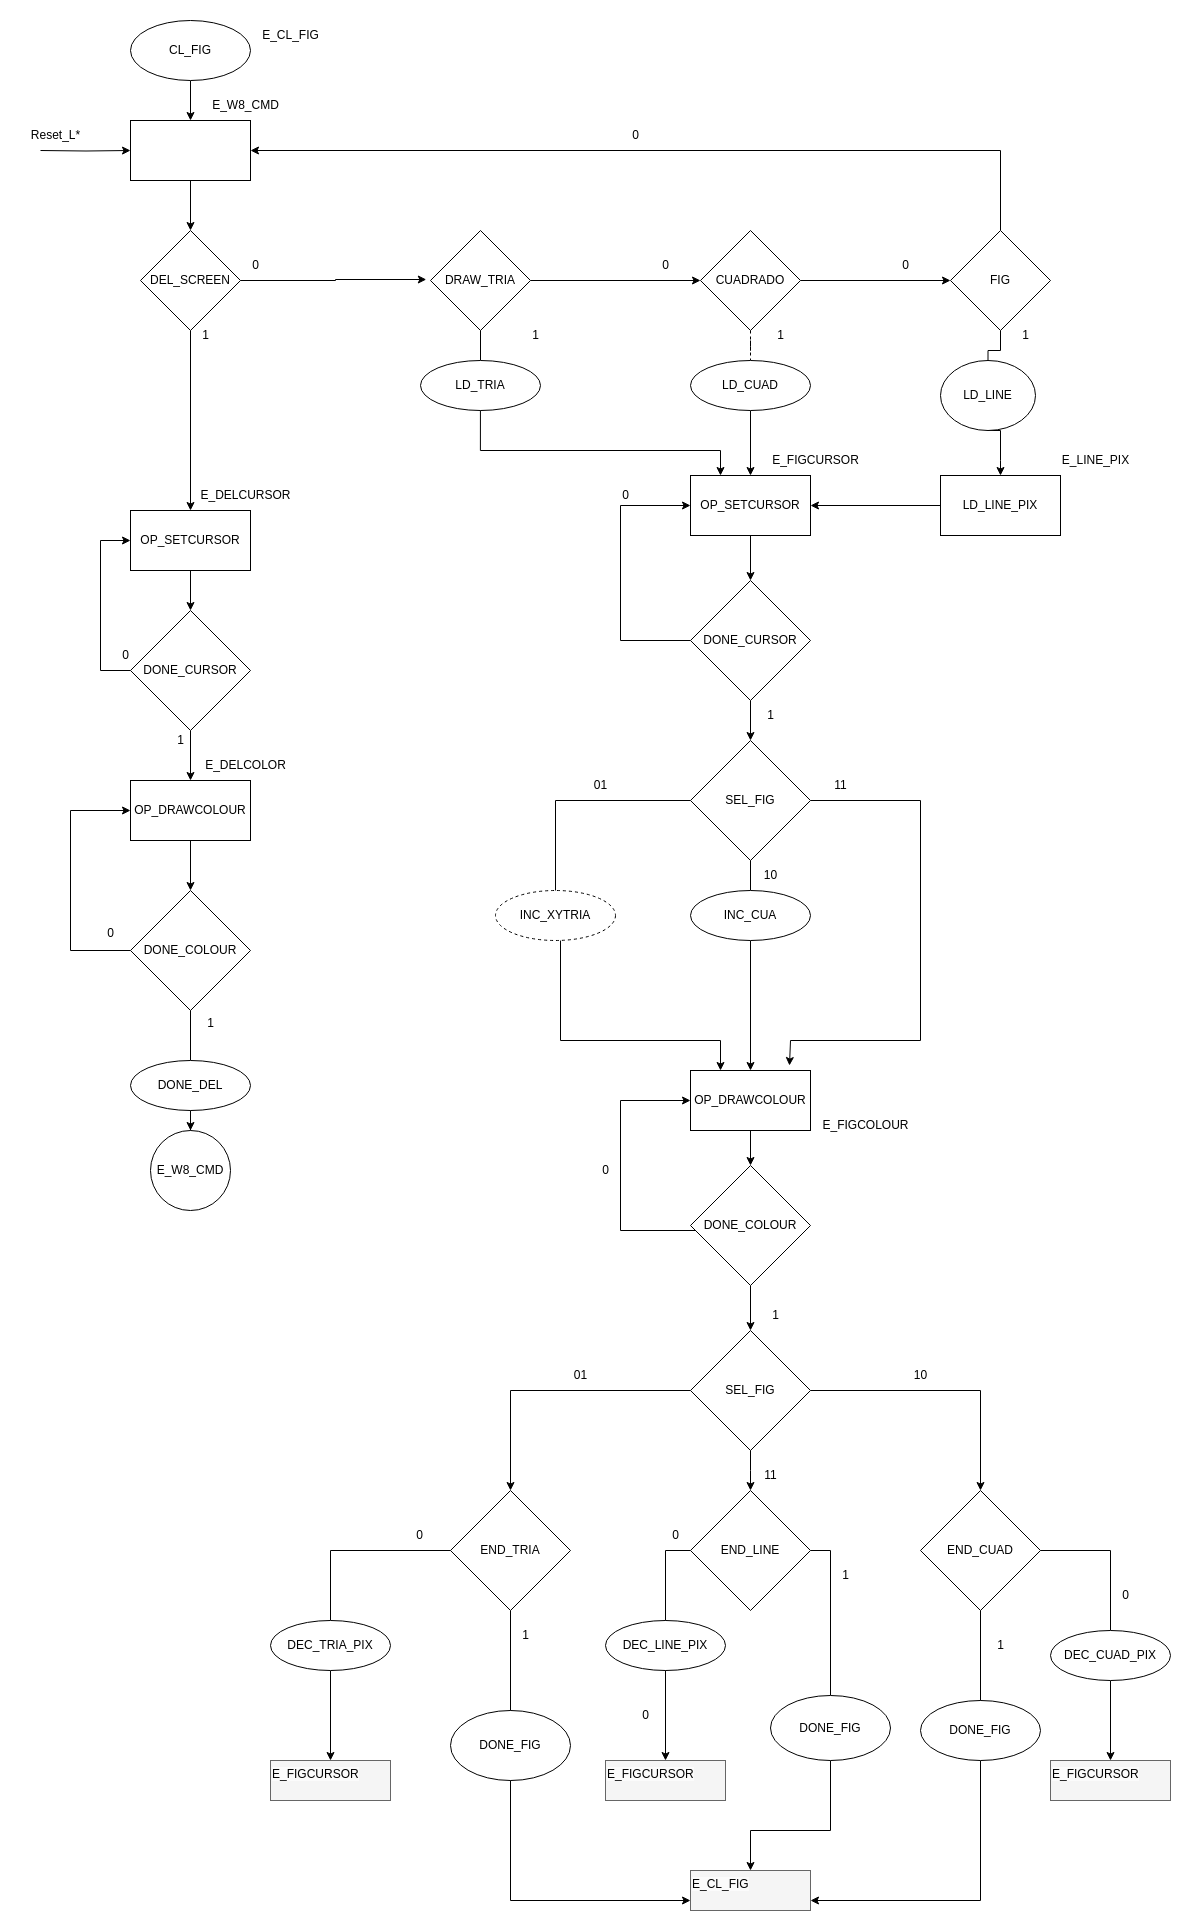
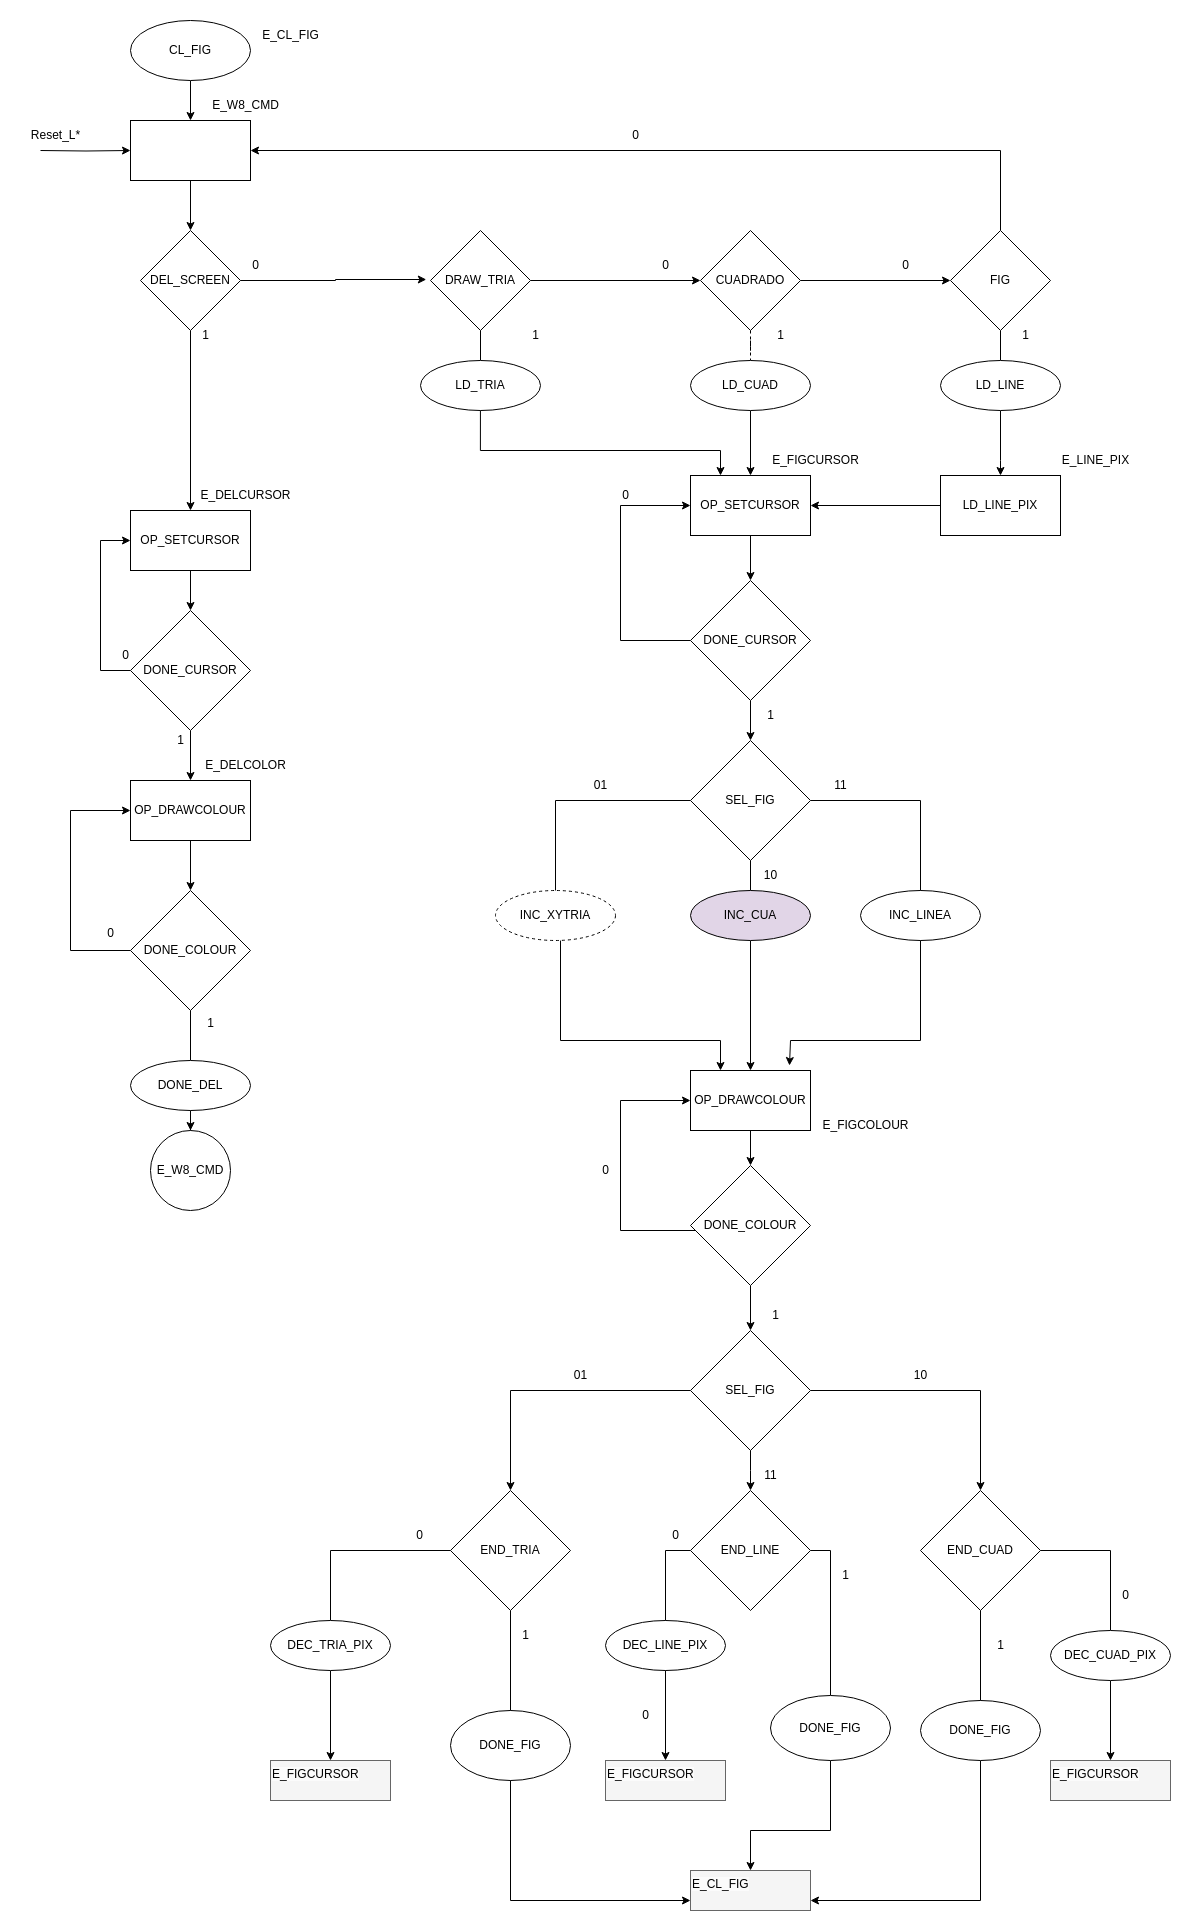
(988, 396) -> (1001, 386)
(751, 916) -> (751, 916)
none -> (921, 916)
